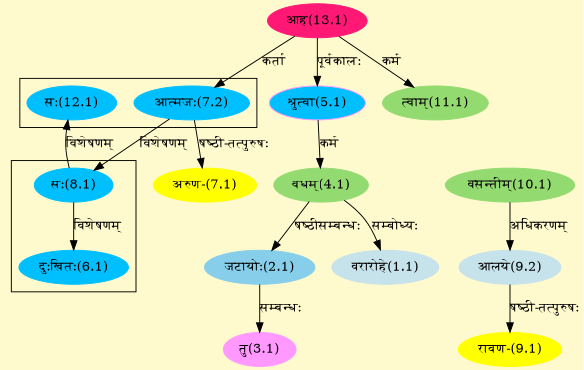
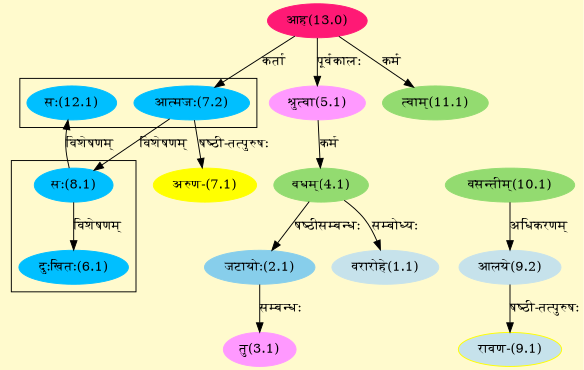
(317, 21) -> (317, 21)
(317, 103) -> (317, 103)
(510, 349) -> (510, 349)
